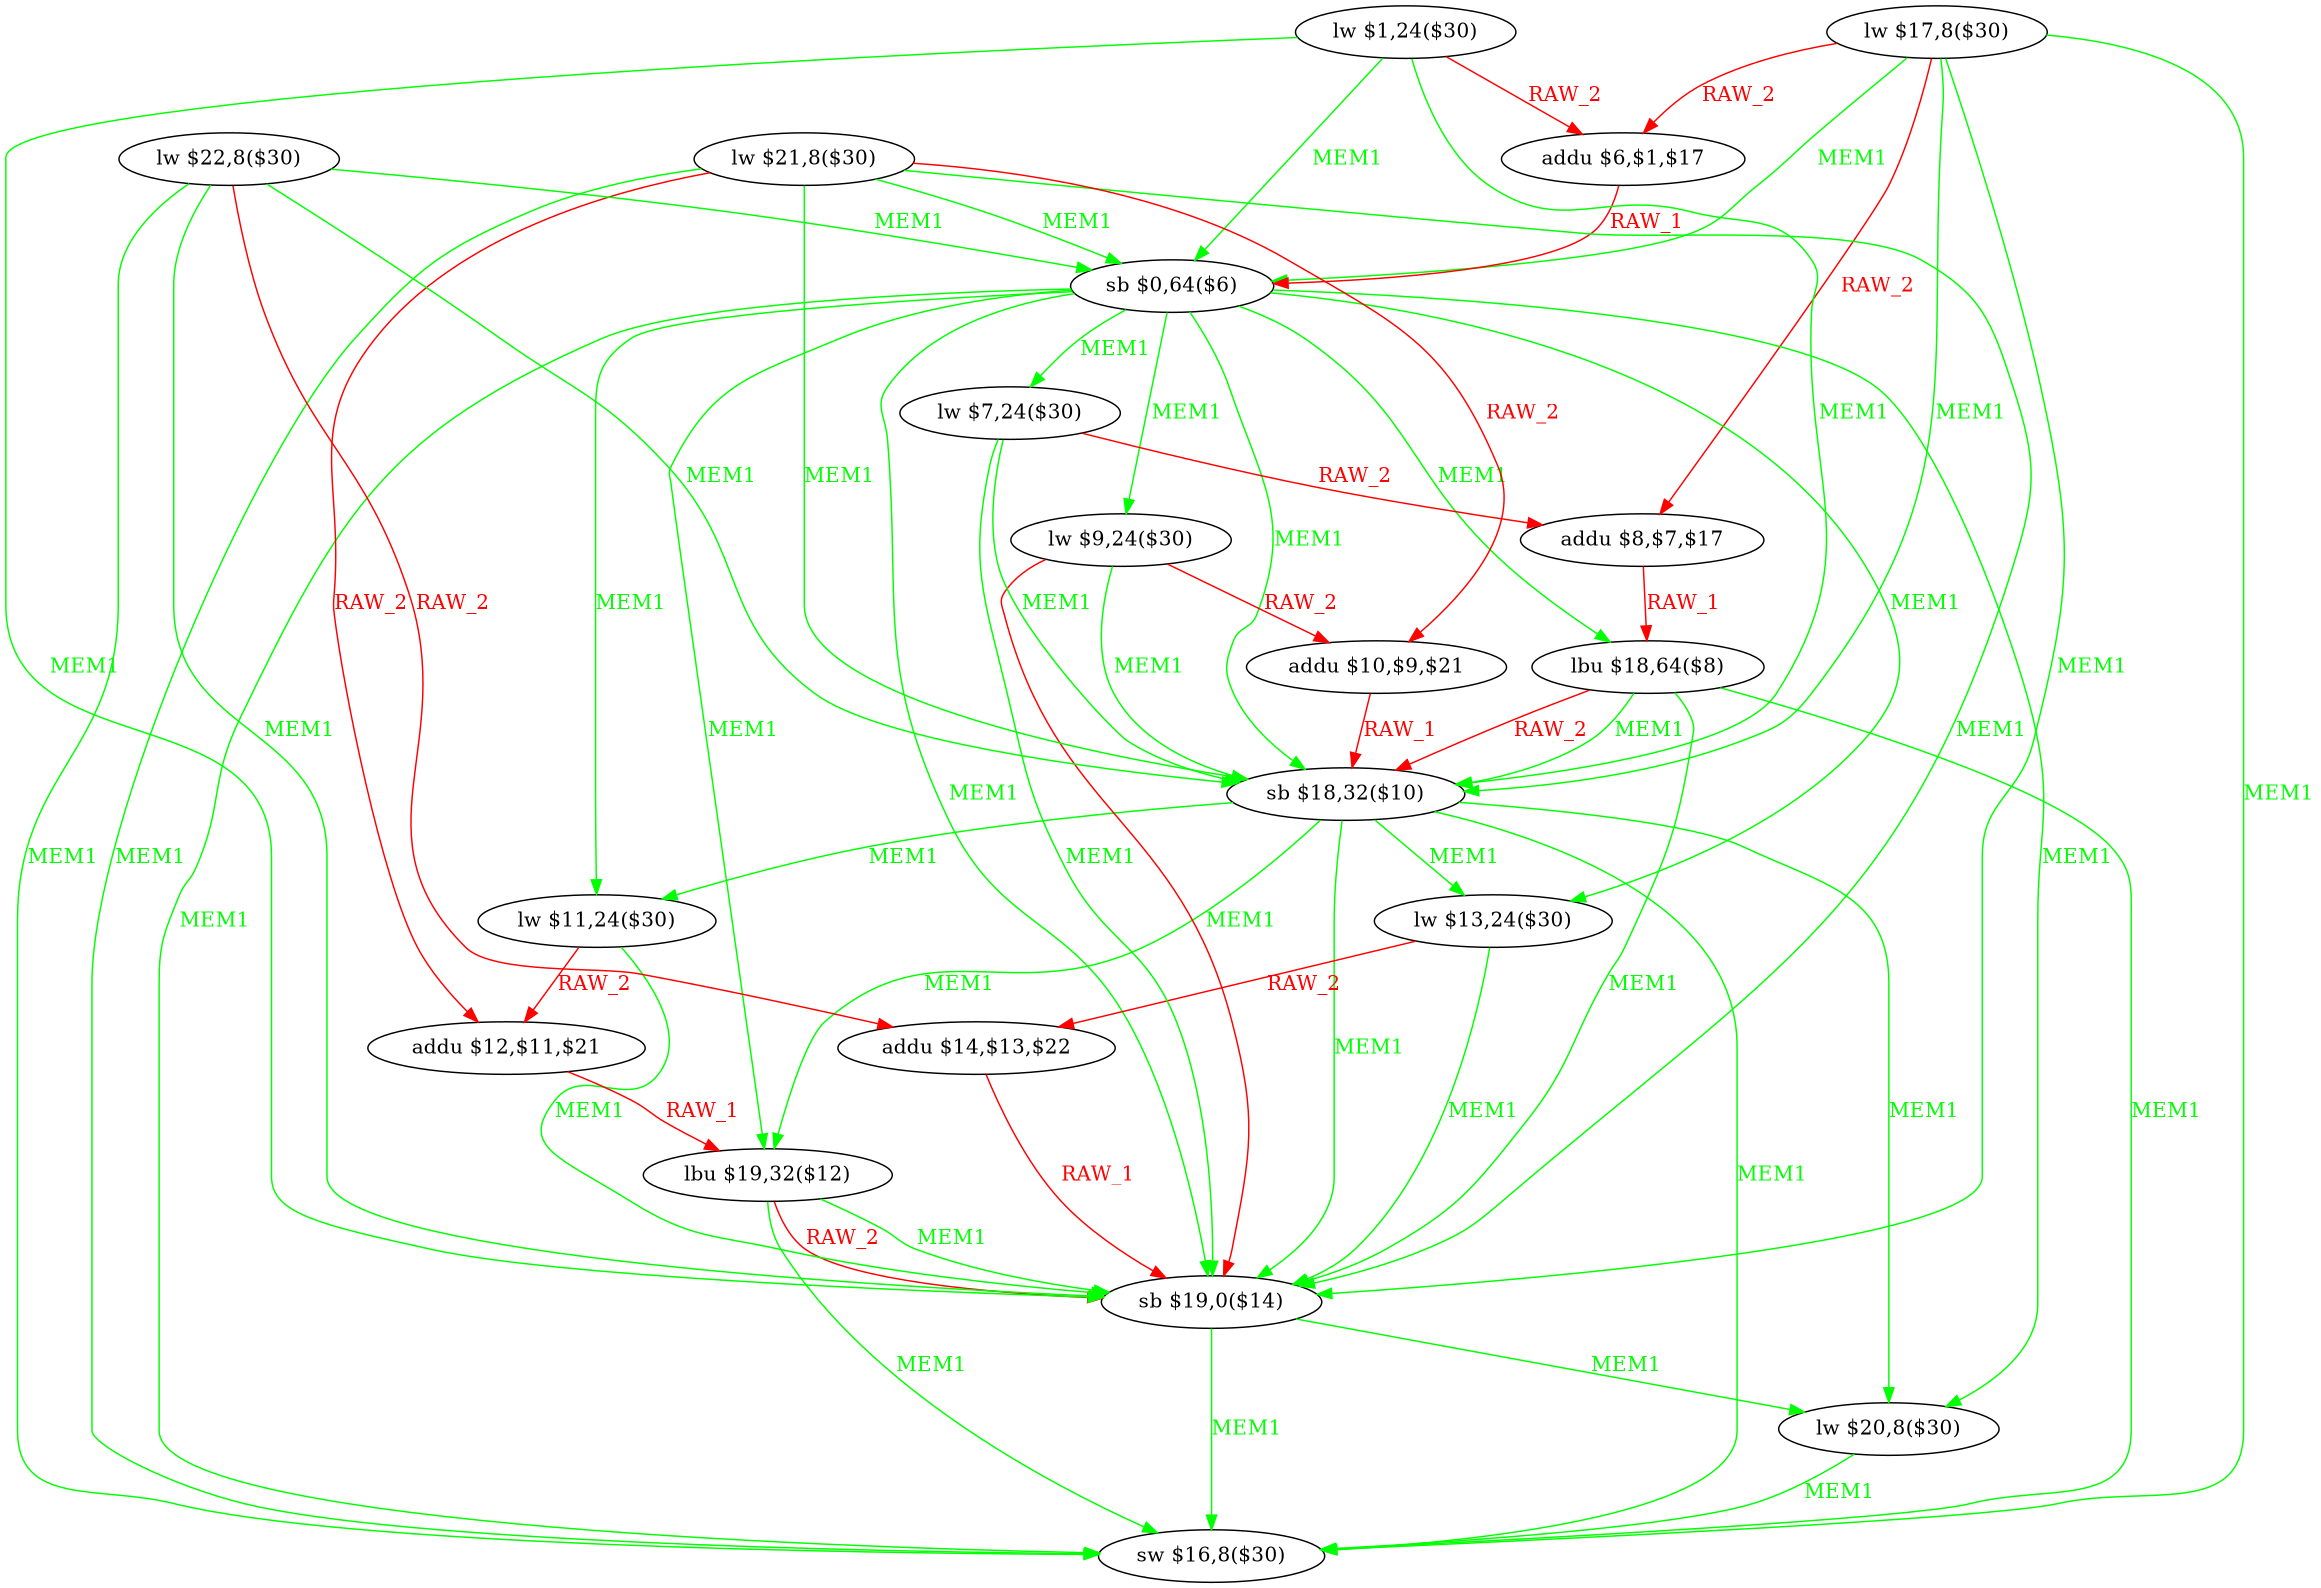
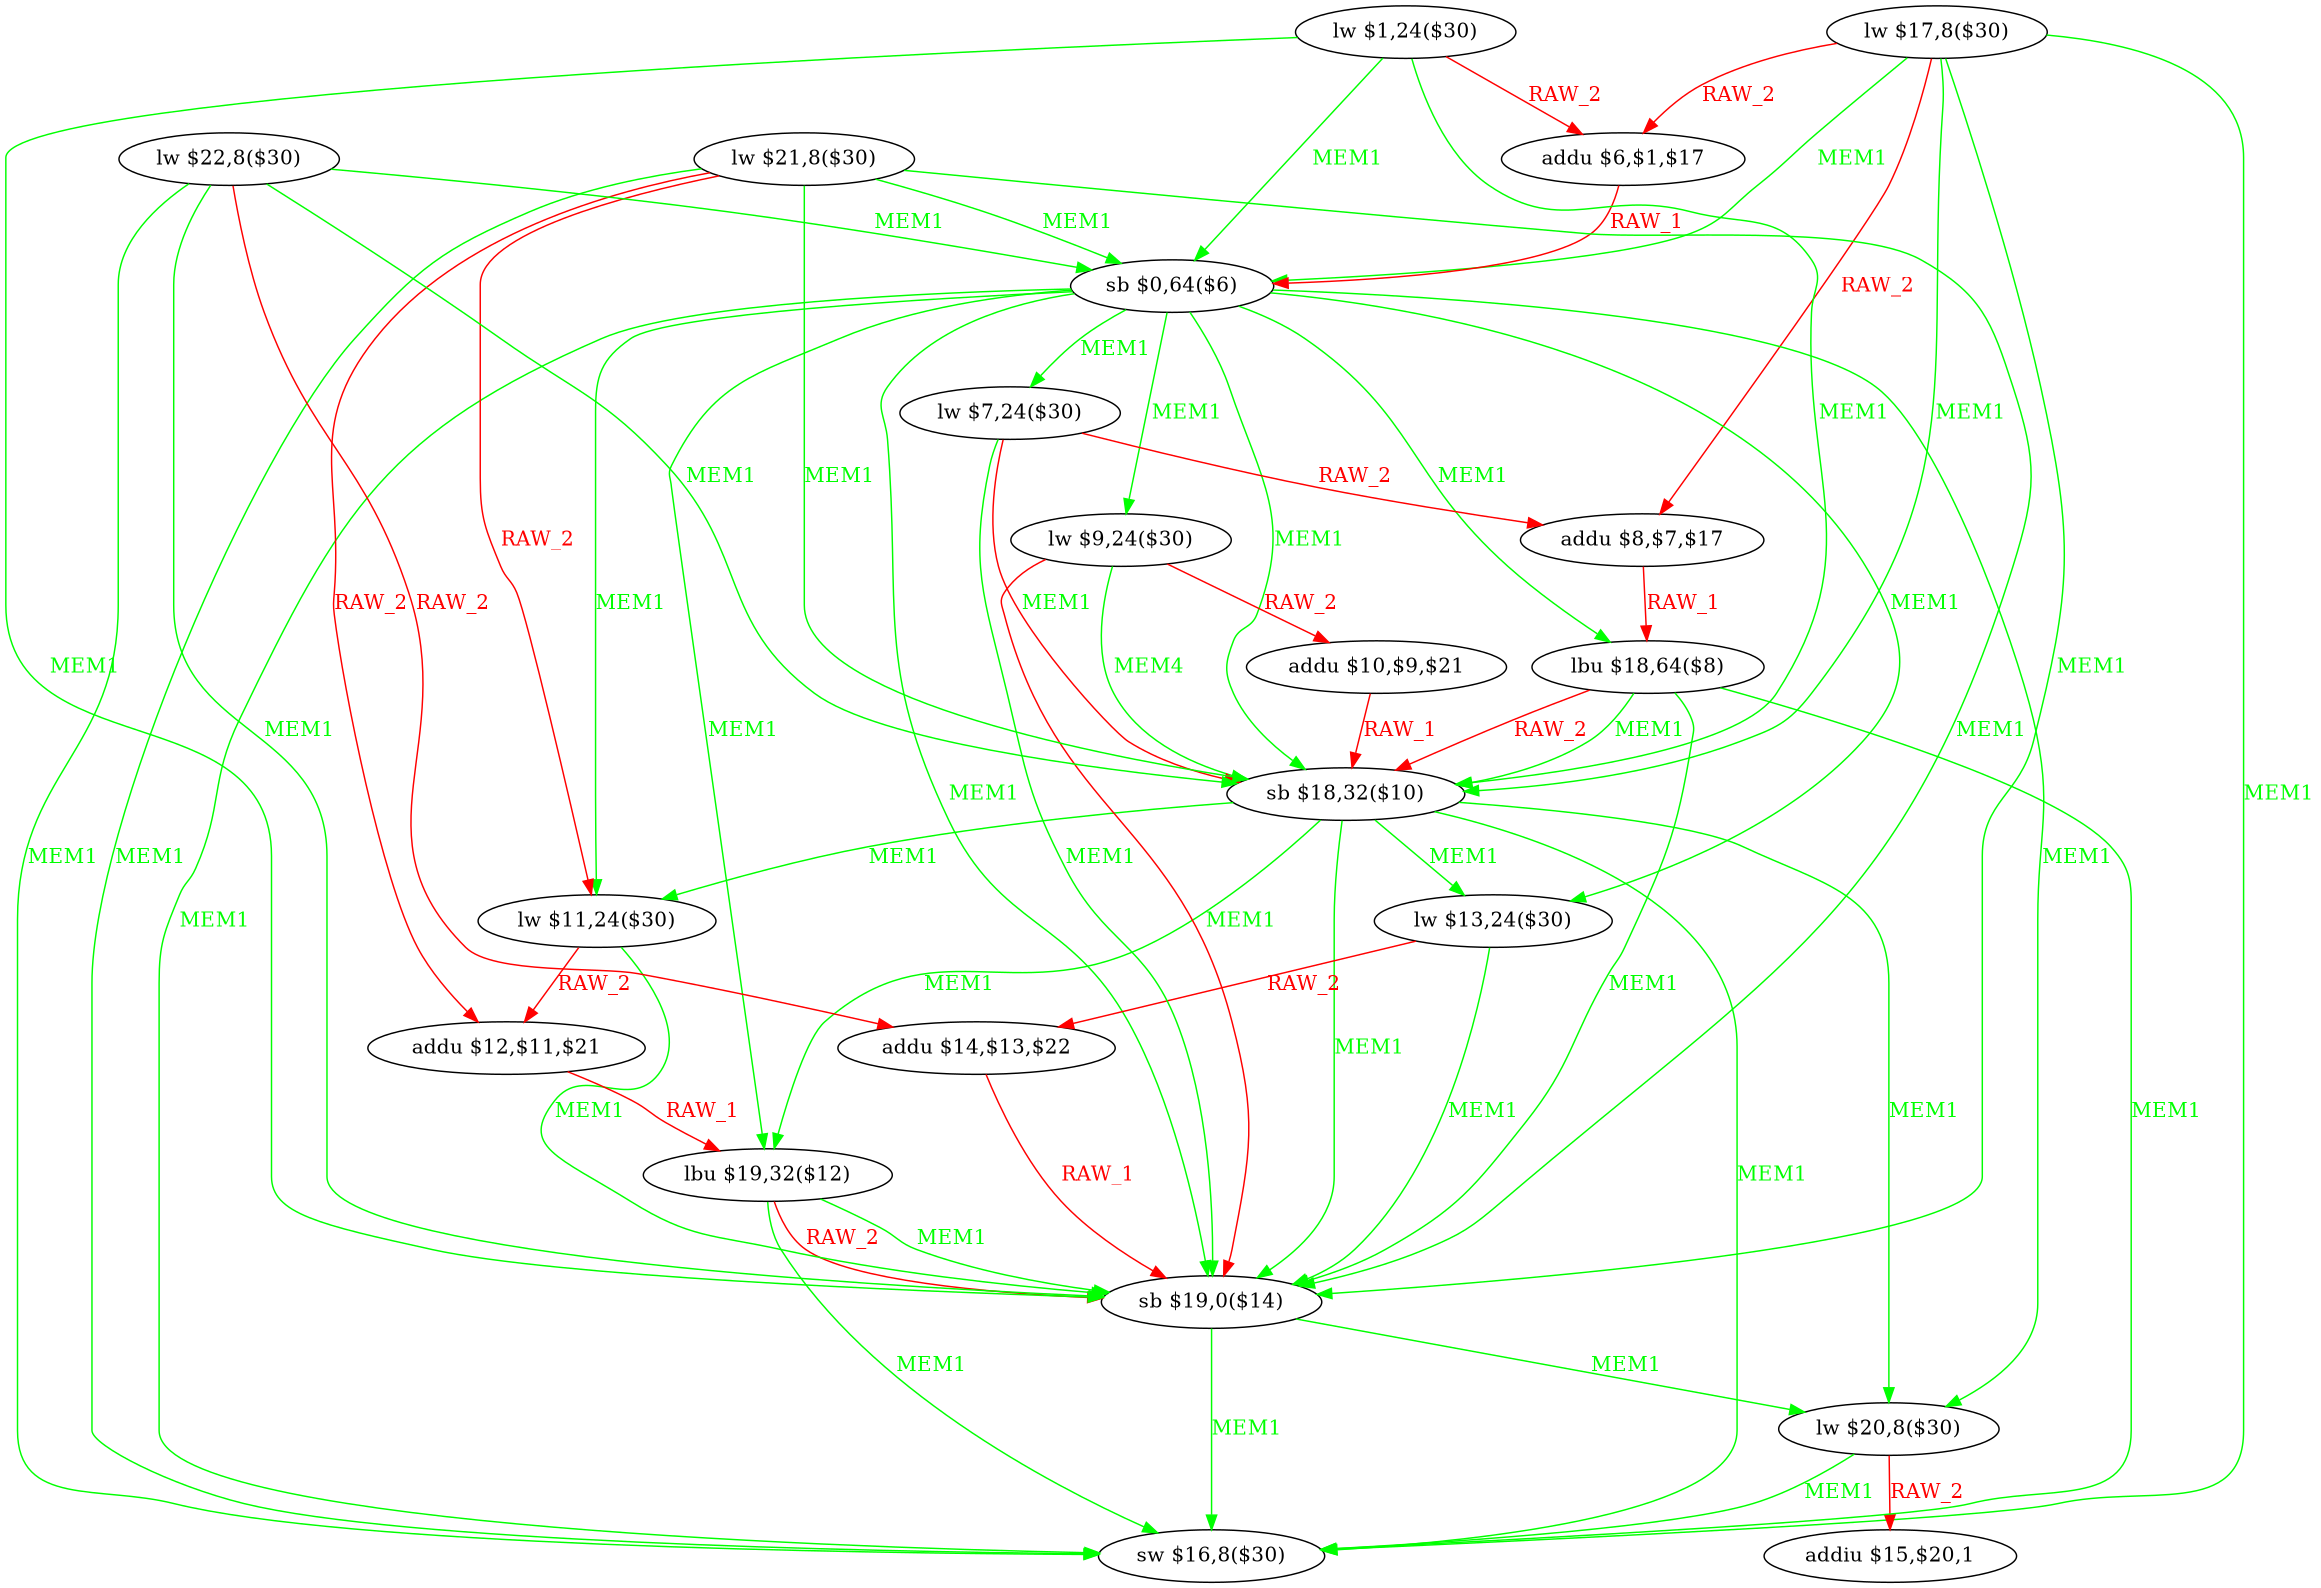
(1296, 265) -> (480, 454)
(1047, 651) -> (1047, 651)
(1150, 667) -> (1150, 667)
none -> (1890, 1556)
